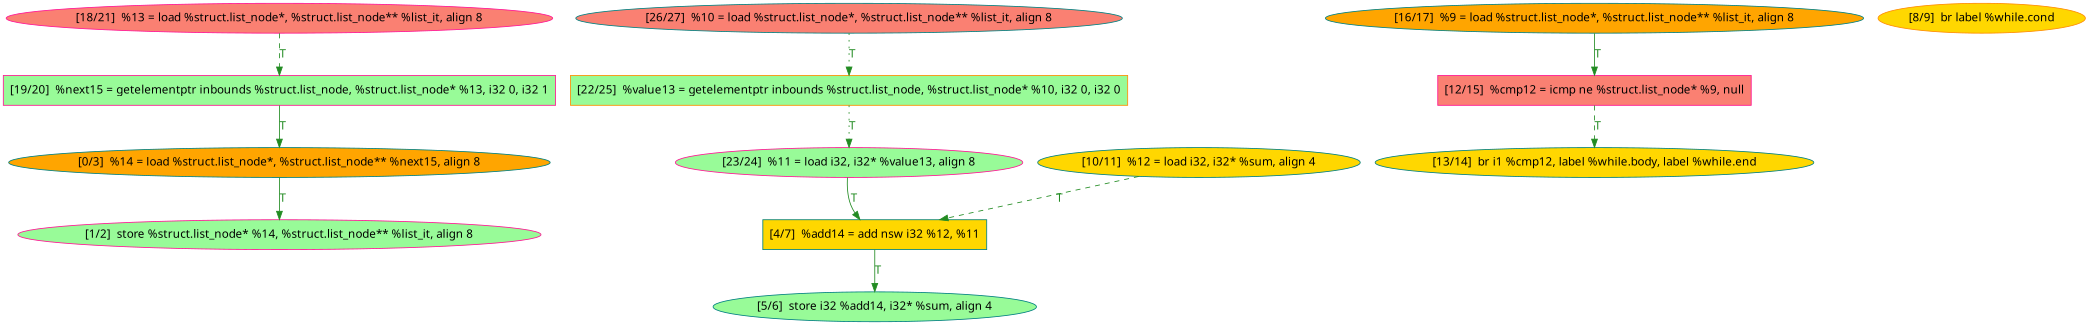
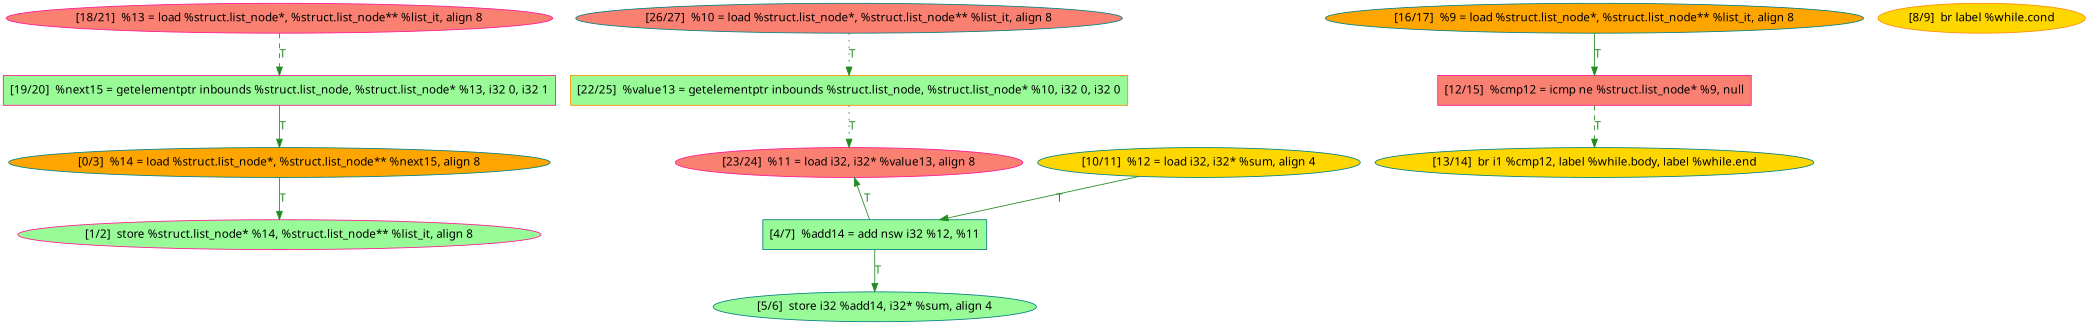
(849, 163) -> (849, 163)
(848, 196) -> (863, 203)
(1043, 197) -> (1043, 197)
(875, 235) -> (875, 235)
